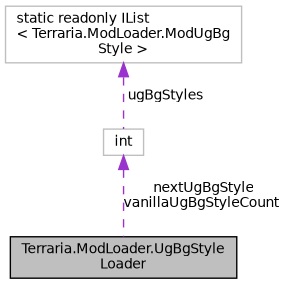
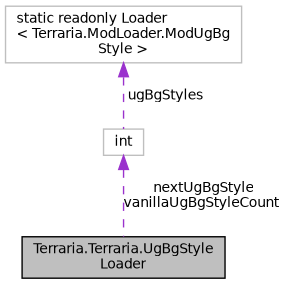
(124, 35) -> (124, 35)
(124, 257) -> (124, 257)
